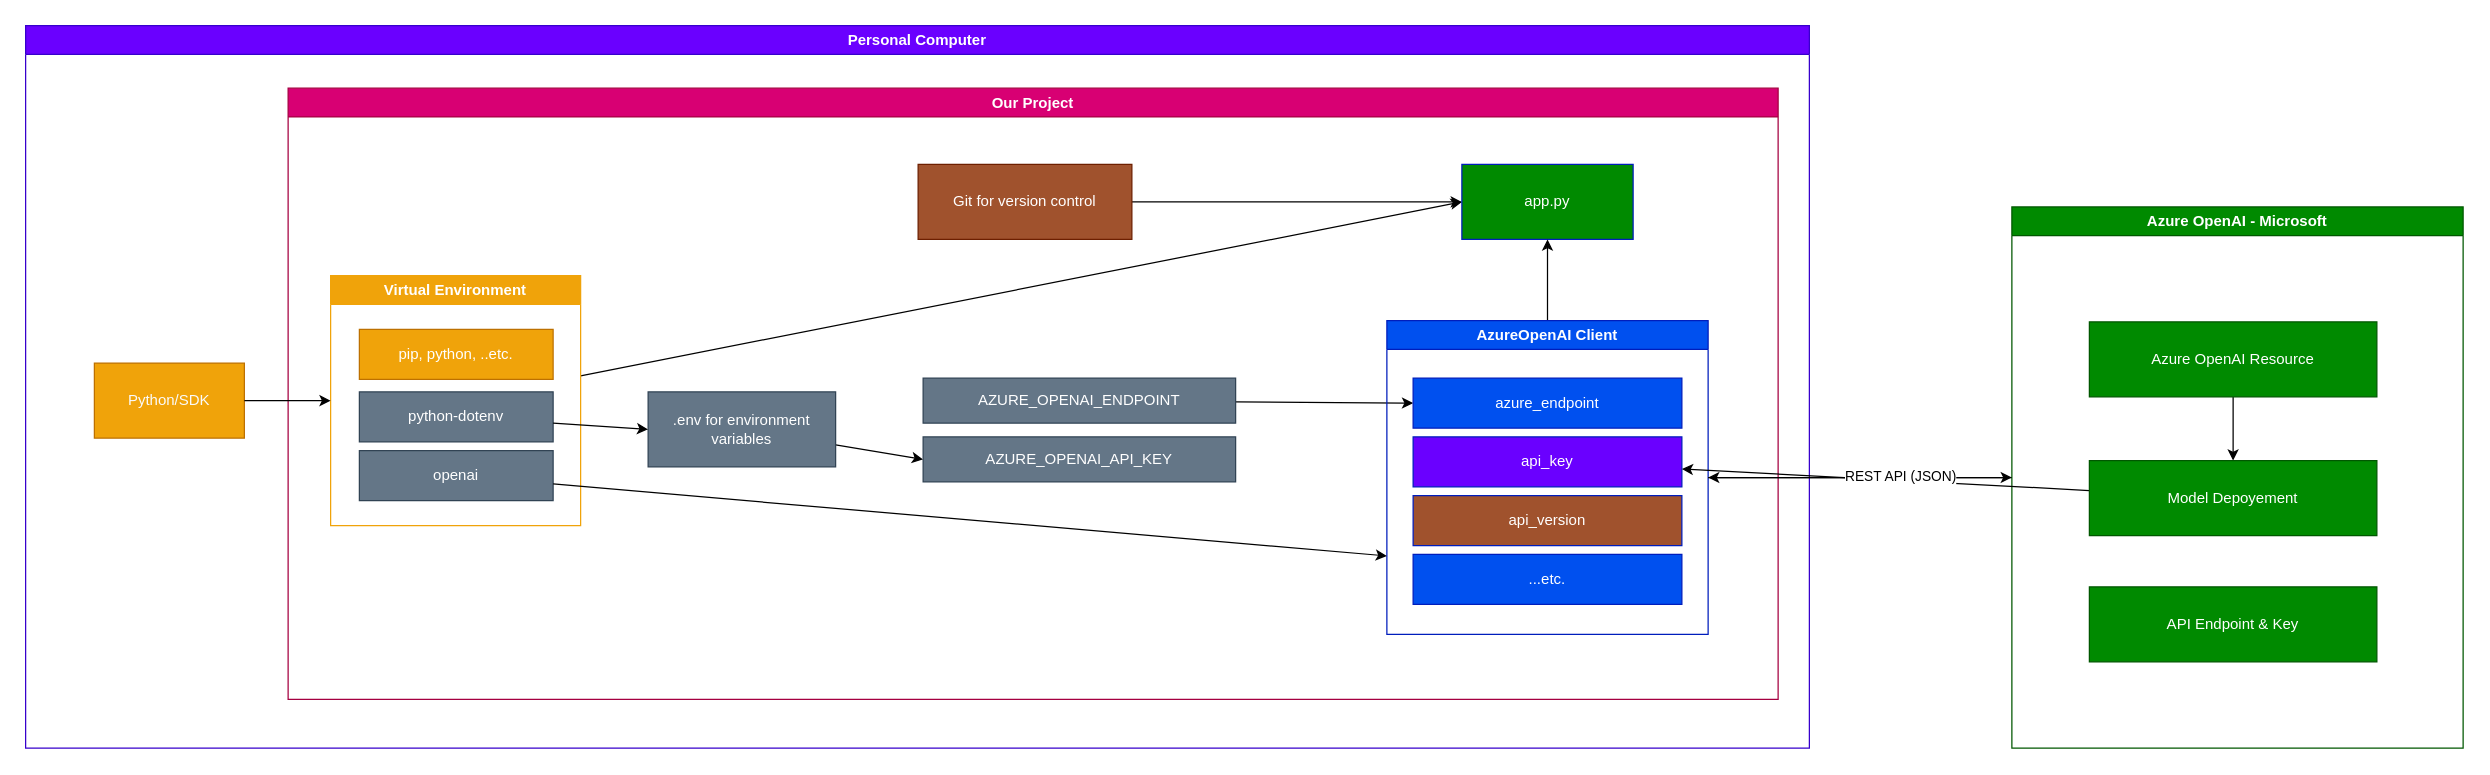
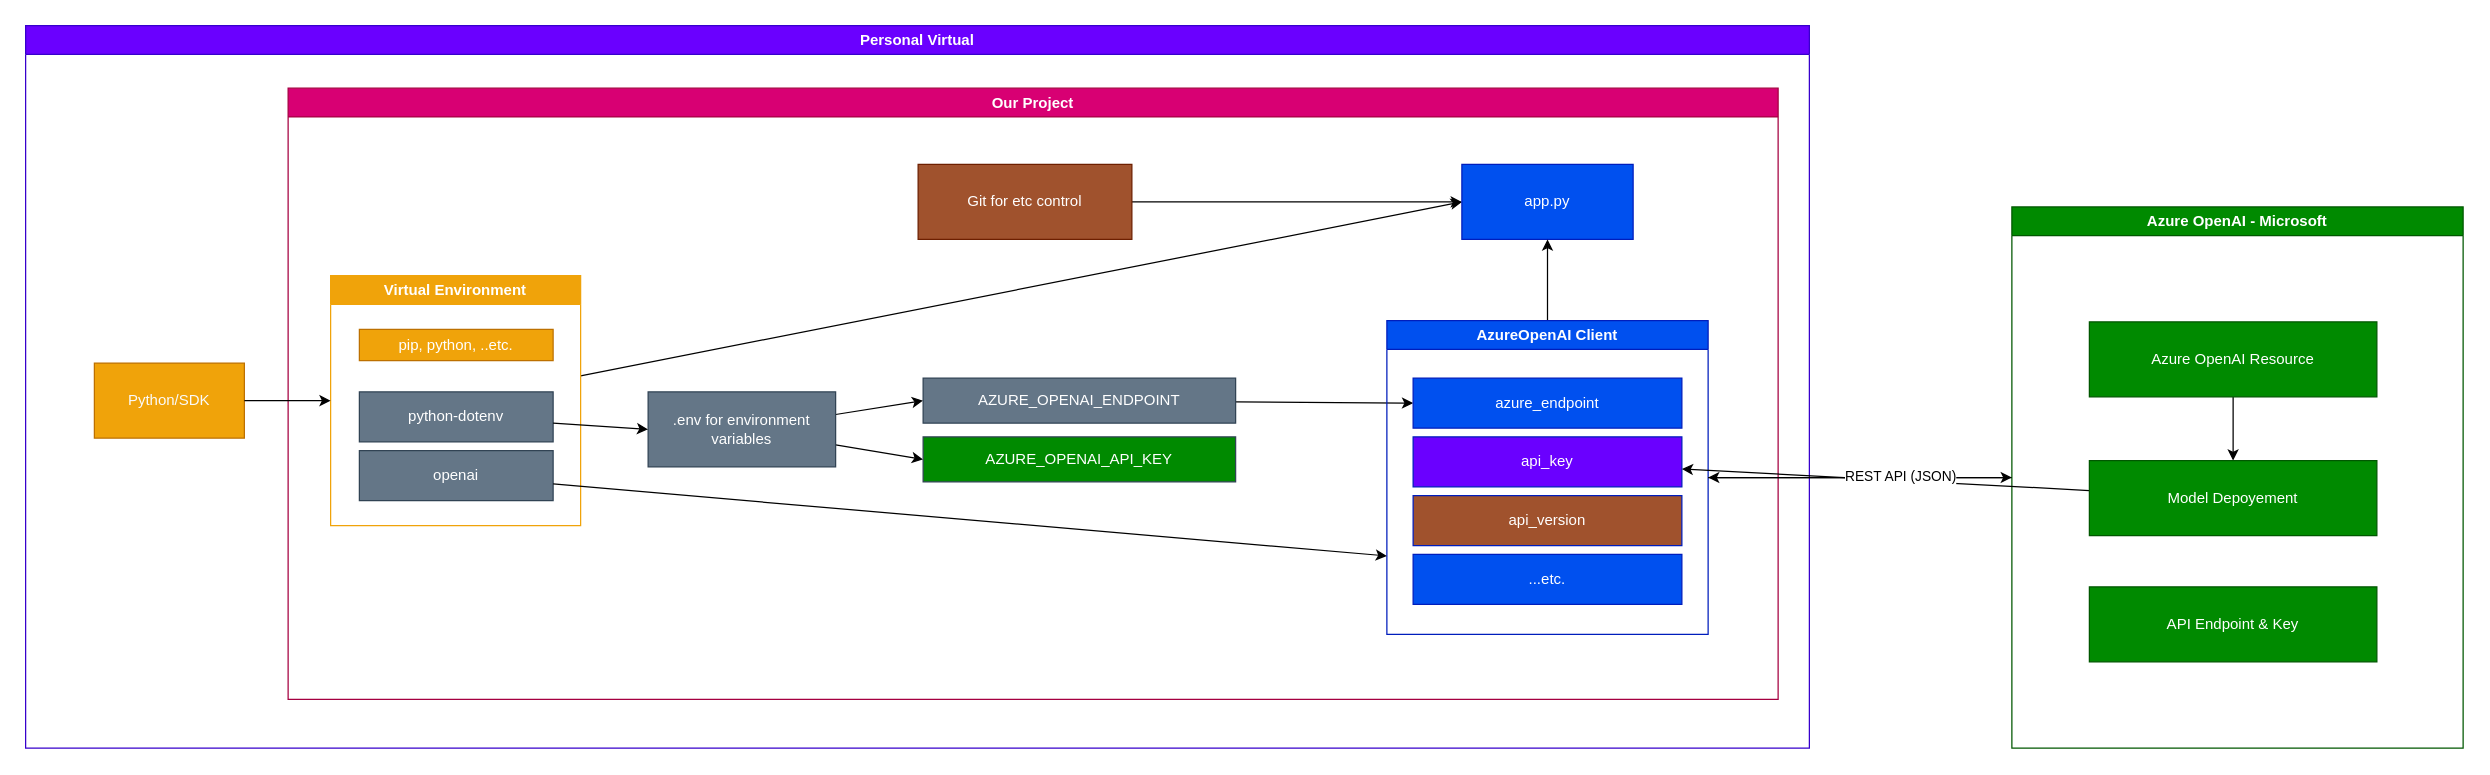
(918, 41) -> (918, 41)
(1025, 202) -> (1025, 202)
(1548, 202) -> (1548, 202)
(456, 354) -> (456, 345)
none -> (875, 408)
(1079, 459) -> (1079, 459)
